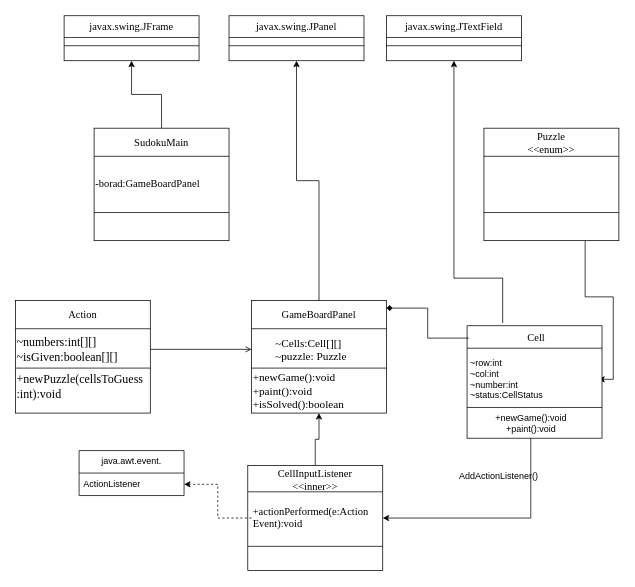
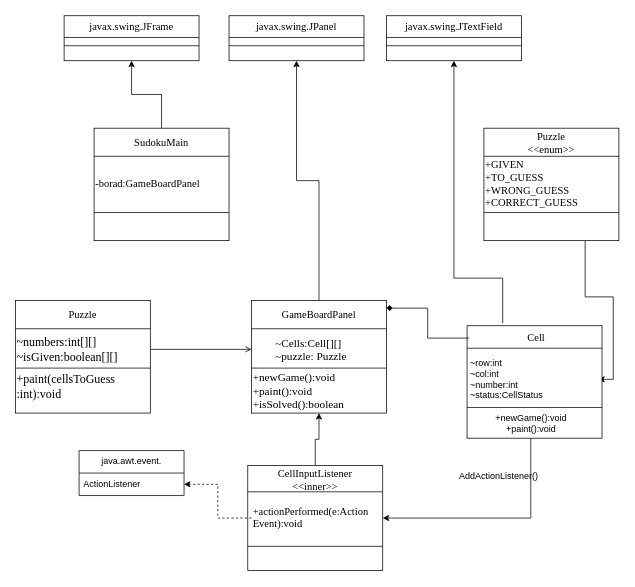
none -> (552, 184)
(83, 315) -> (83, 315)
(71, 387) -> (61, 387)
